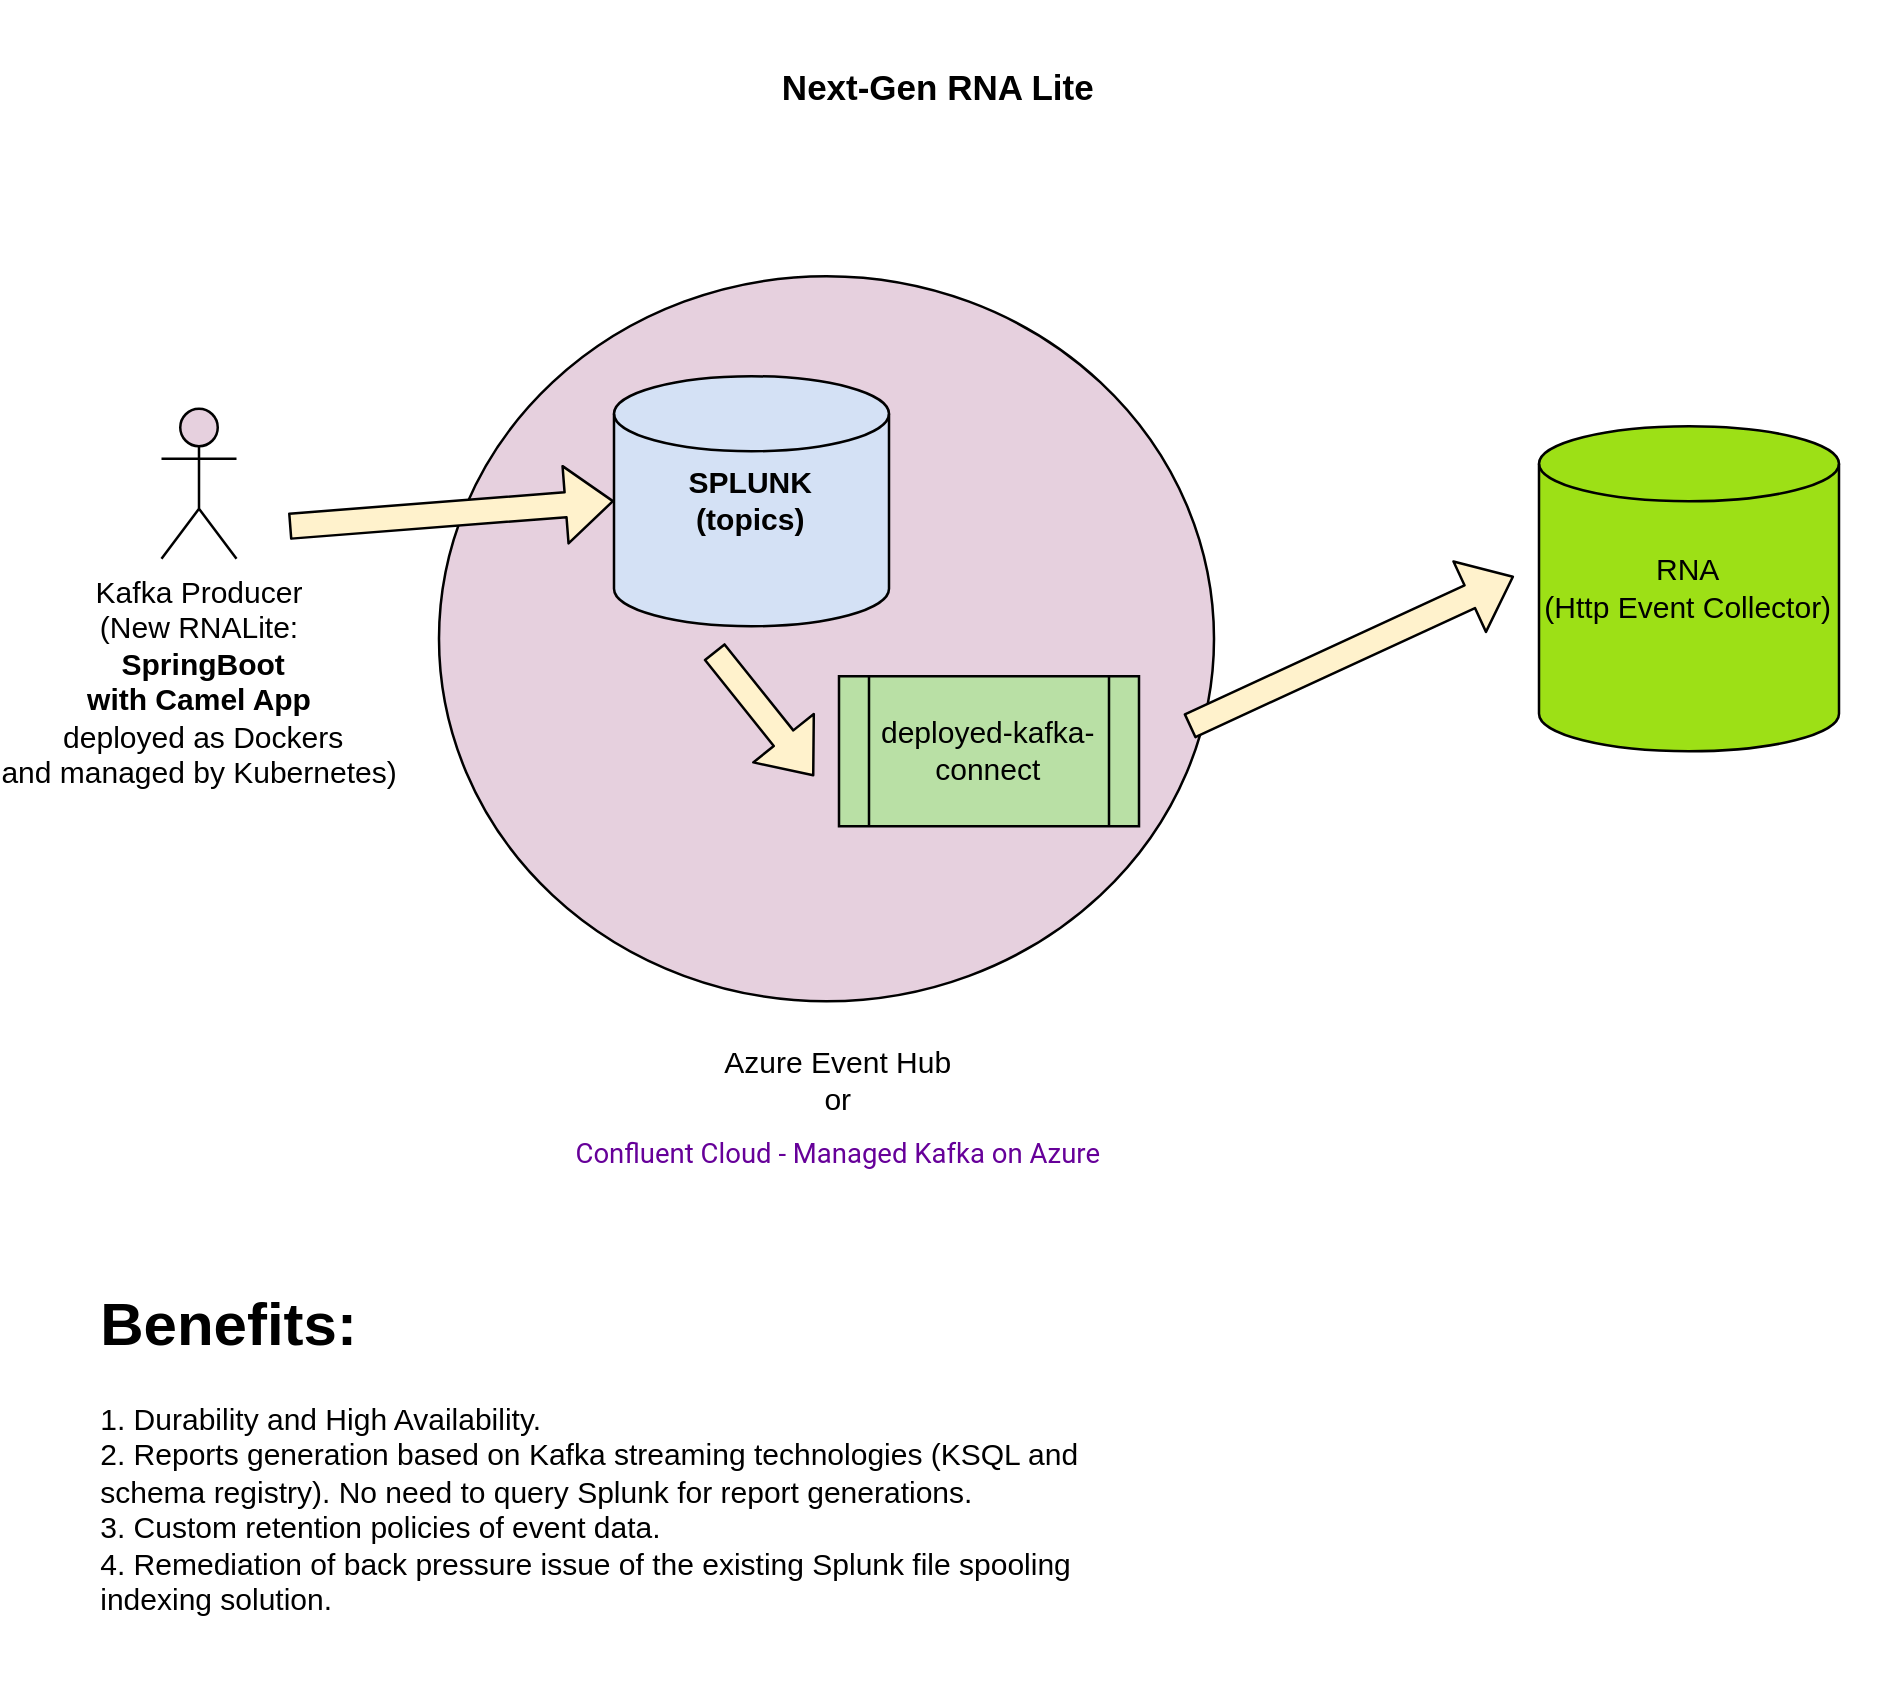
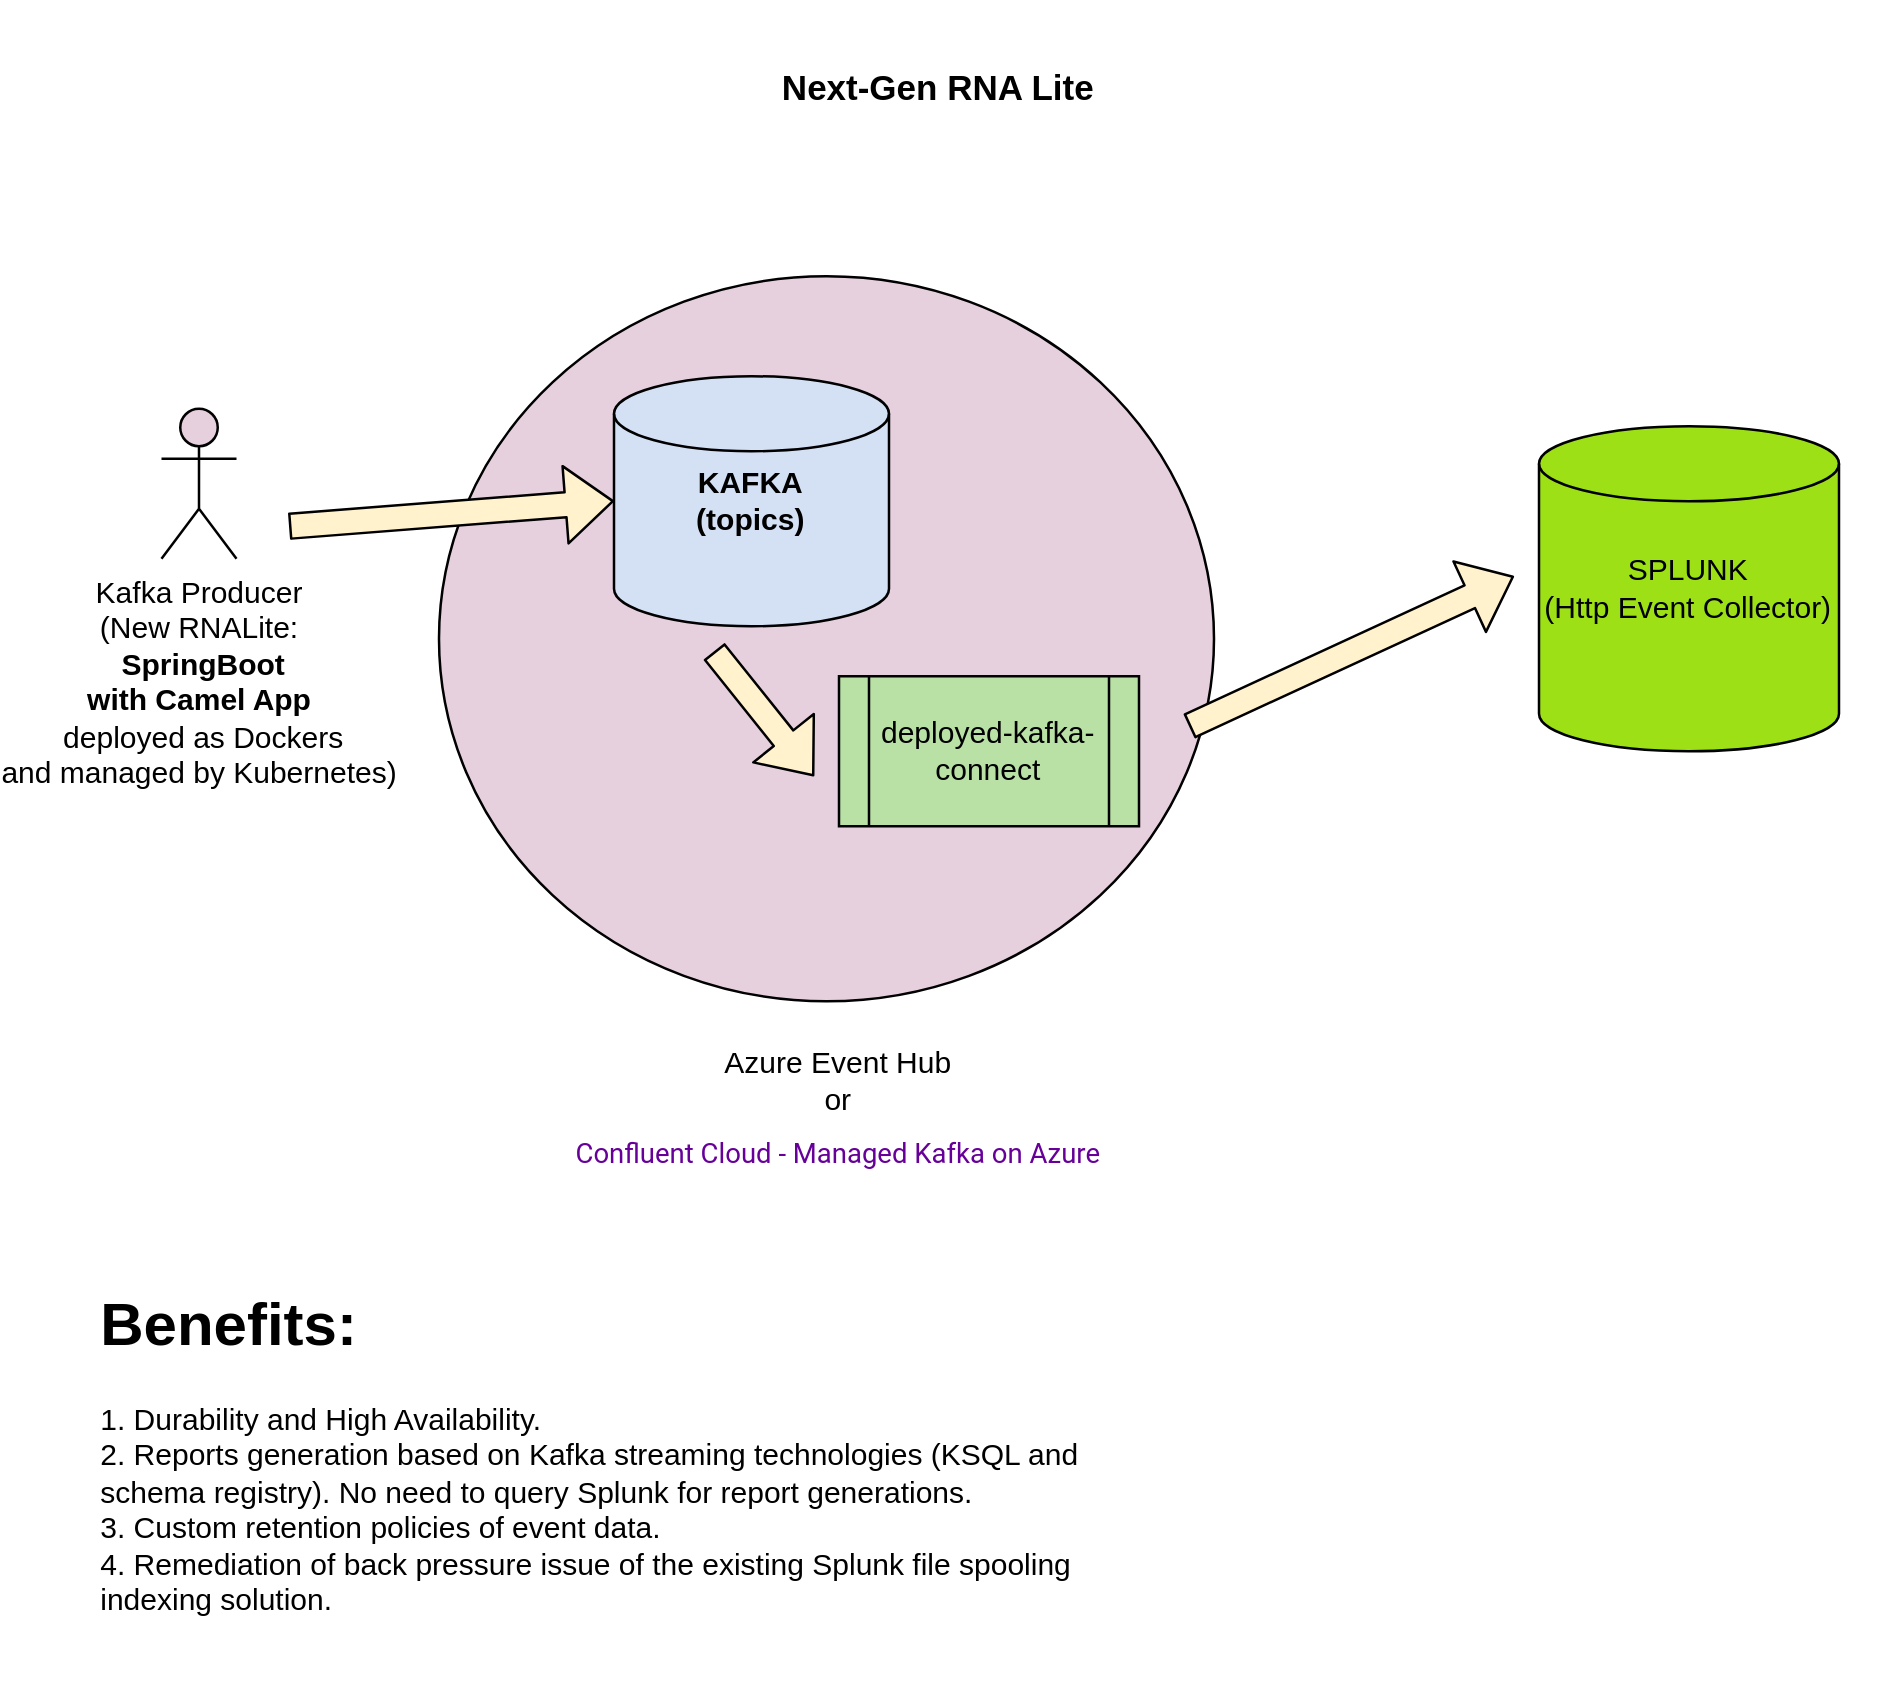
(751, 501) -> (751, 501)
(1689, 589) -> (1689, 589)
